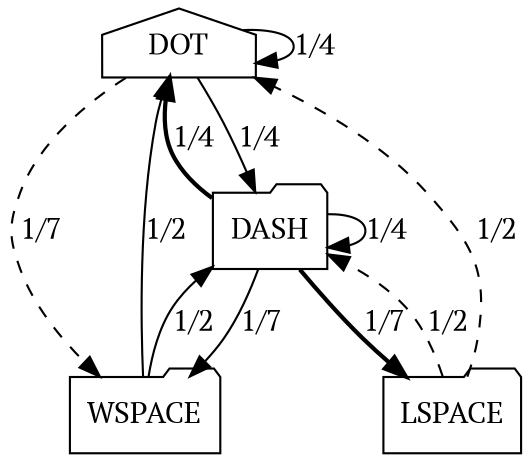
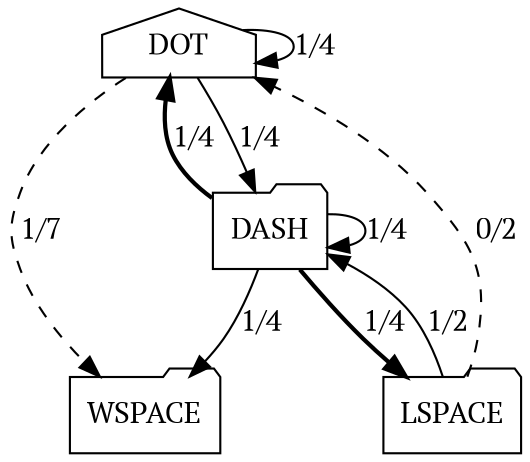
(497, 231) -> (497, 231)
(143, 237) -> none
(407, 309) -> (407, 309)
(262, 323) -> (262, 323)
(384, 323) -> (384, 323)
(164, 324) -> none
